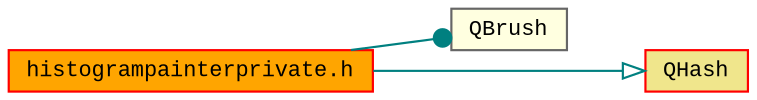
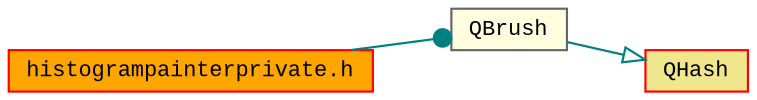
(498, 71) -> (595, 48)
